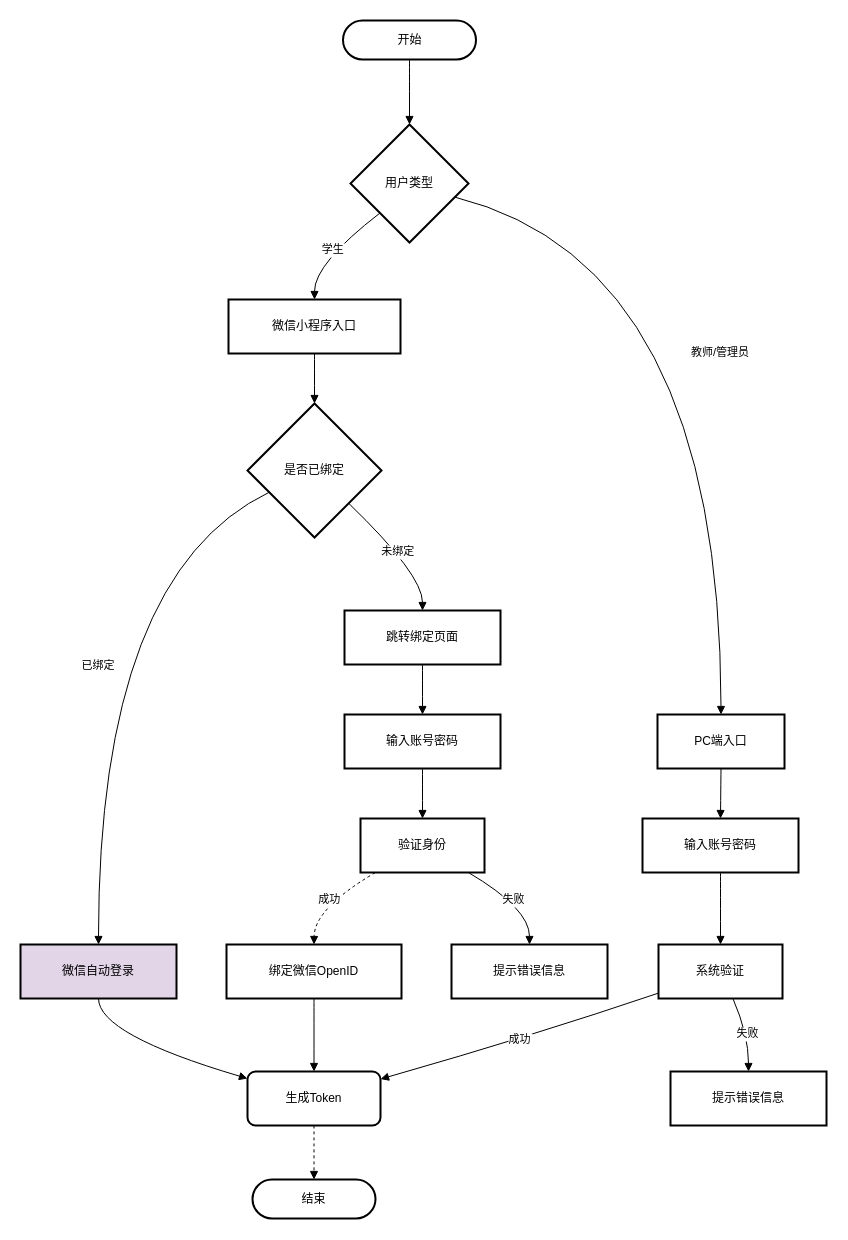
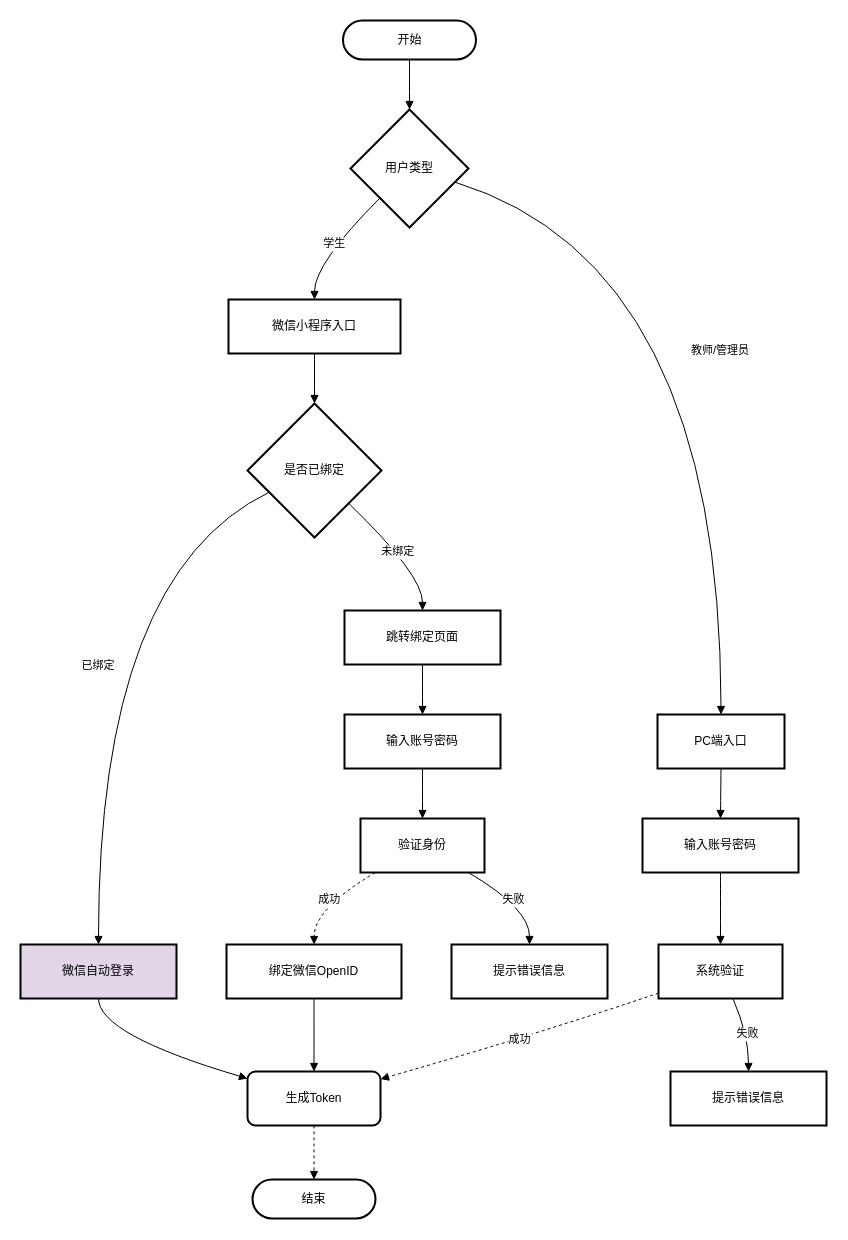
(410, 184) -> (410, 169)
(593, 1015) -> (593, 1015)
